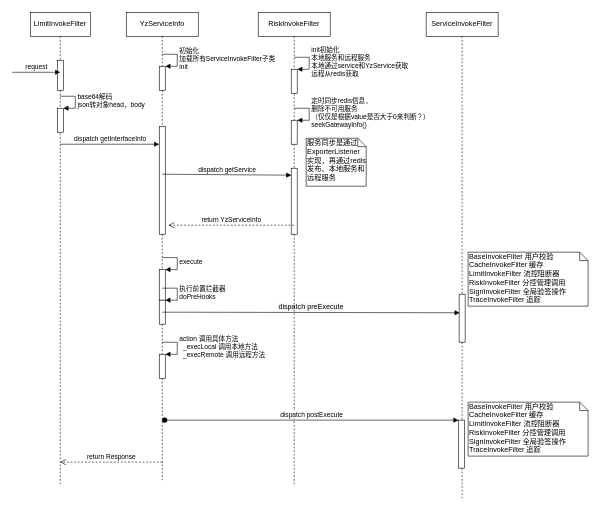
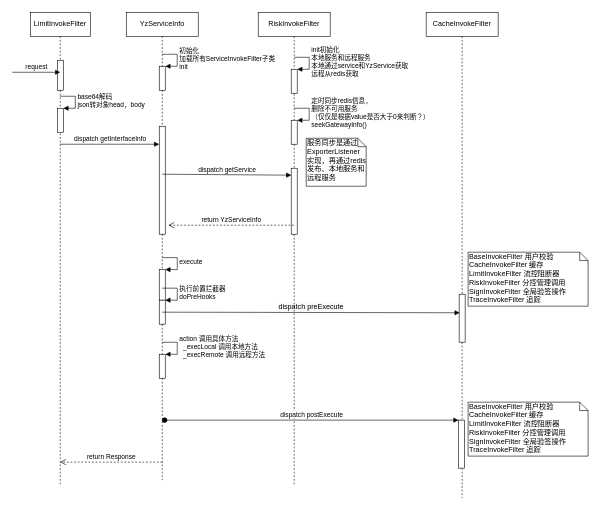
(462, 24) -> (462, 24)
